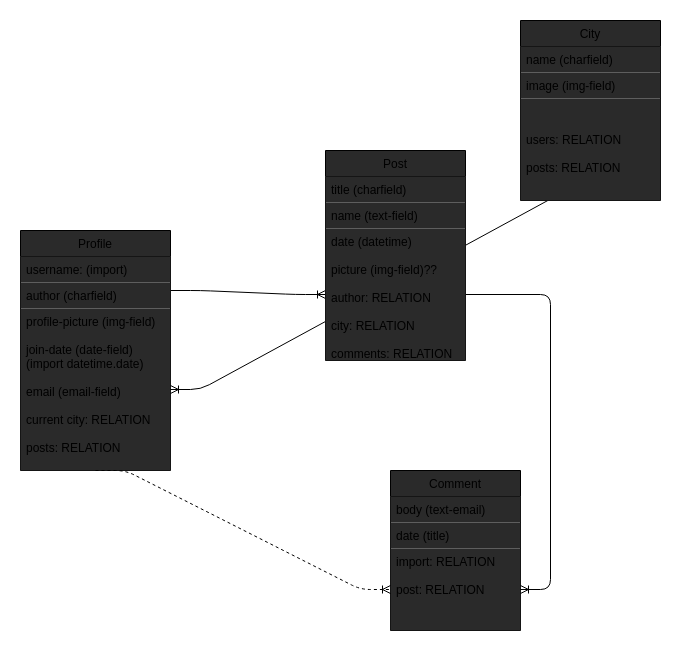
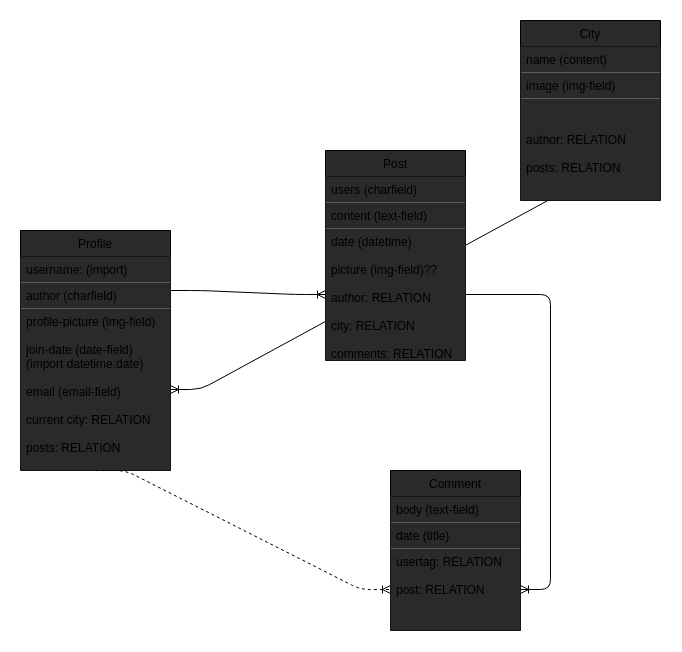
(575, 60) -> (571, 60)
(573, 140) -> (577, 140)
(380, 190) -> (383, 190)
(383, 216) -> (394, 216)
(448, 510) -> (448, 510)
(445, 562) -> (450, 562)
